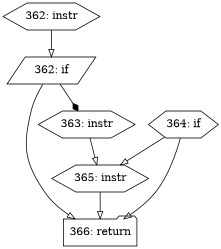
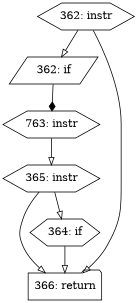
(87, 124) -> (51, 124)
(146, 149) -> (57, 202)
(27, 155) -> (121, 151)
